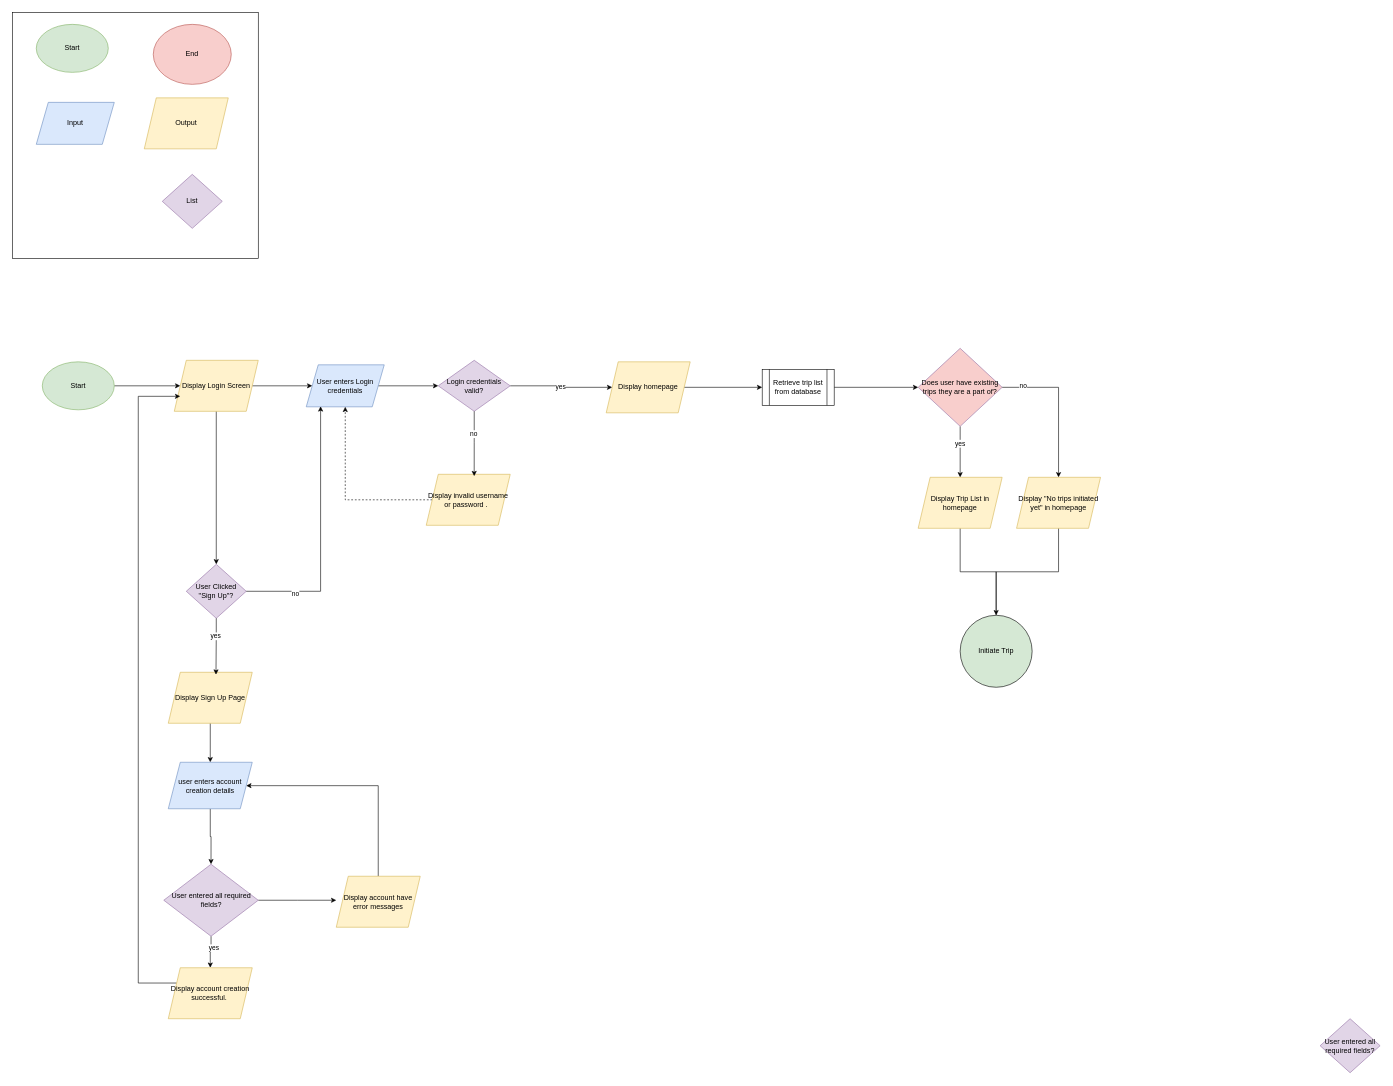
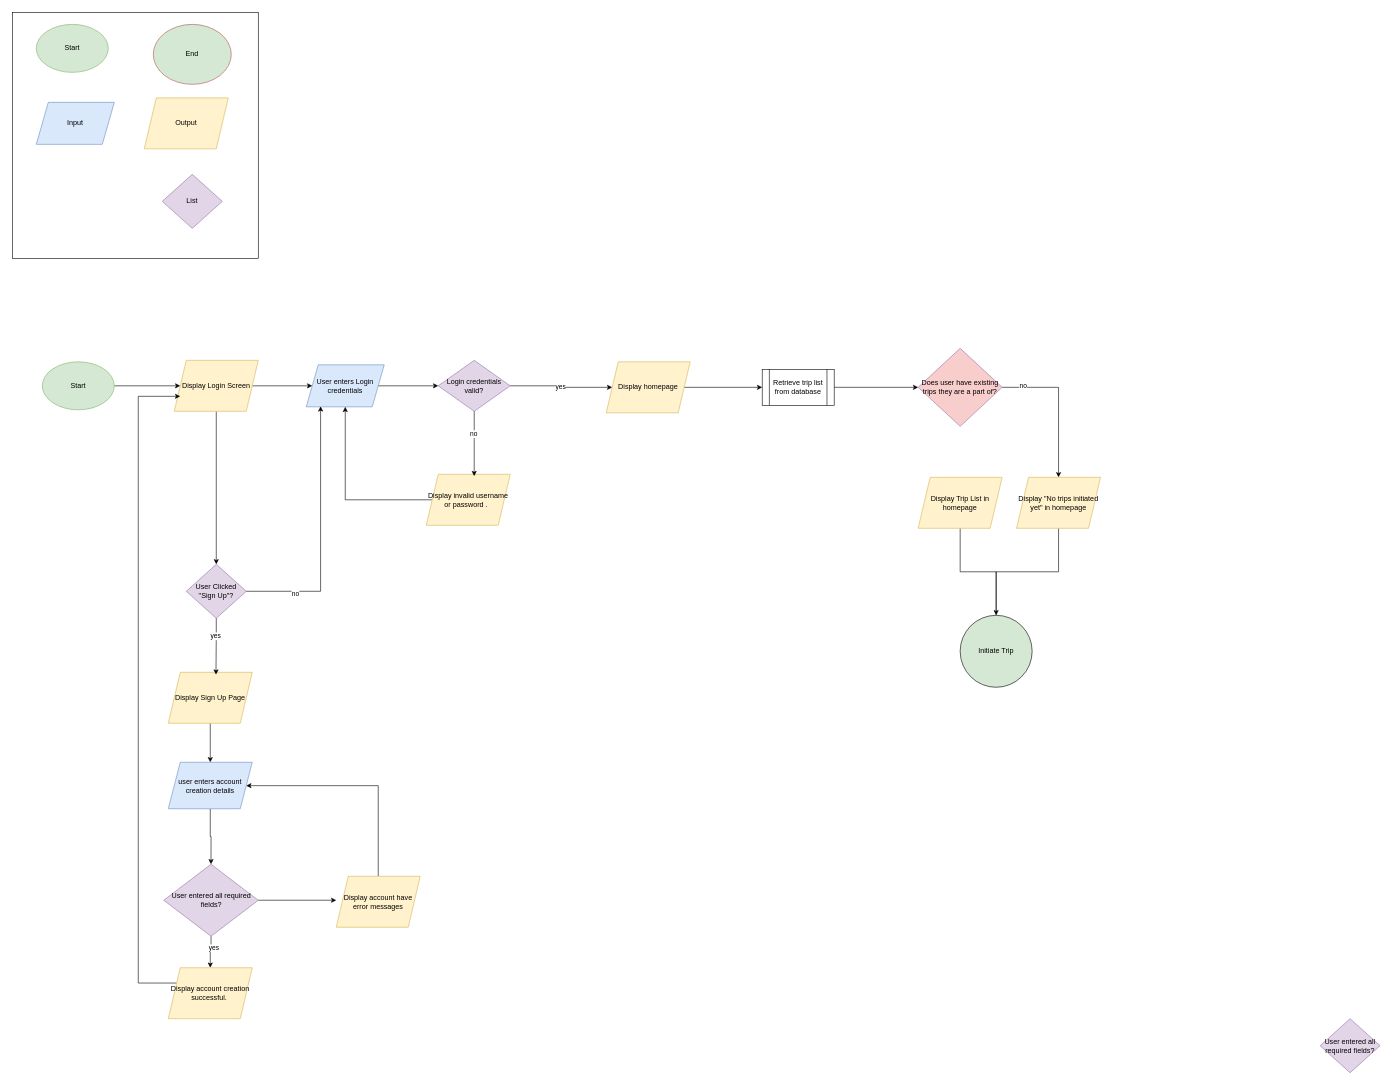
(192, 54) -> (192, 54)
(960, 443) -> none
(345, 499) -> (345, 499)
